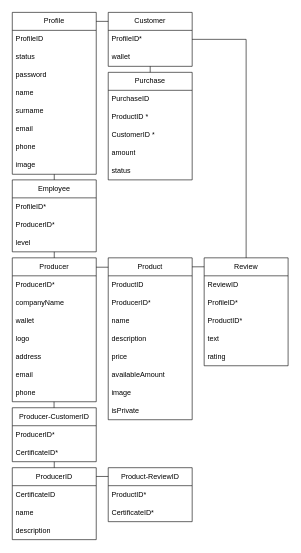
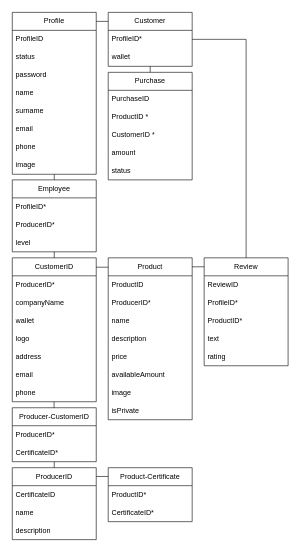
(54, 267) -> (54, 267)
(150, 477) -> (150, 477)
